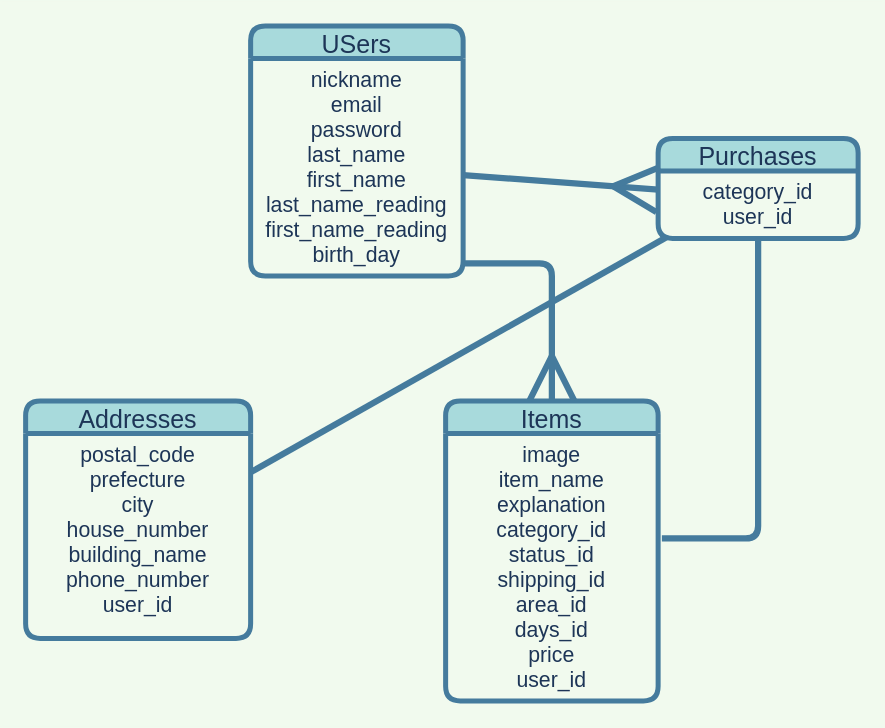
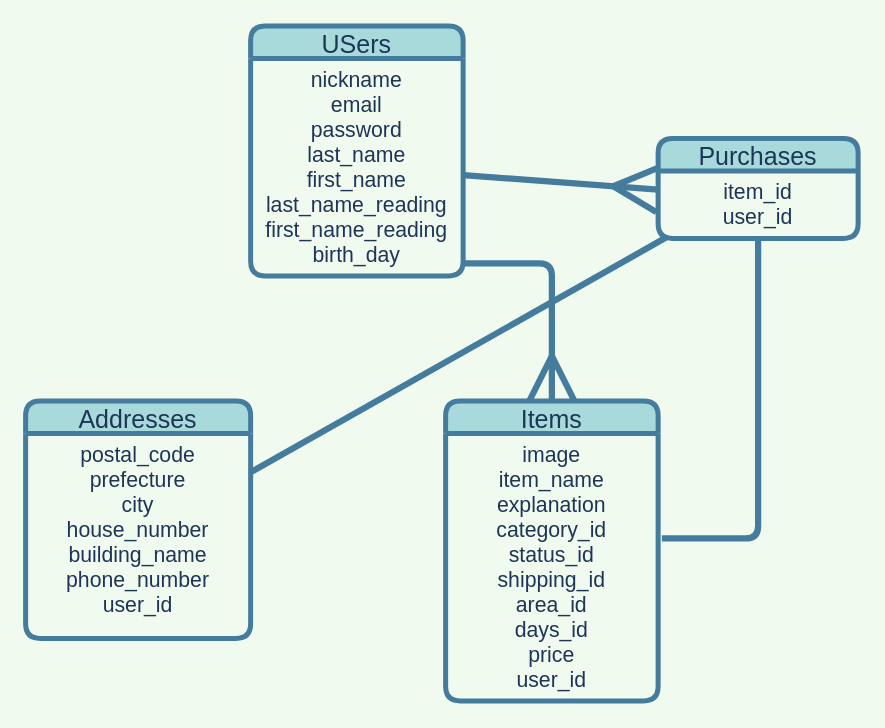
(758, 192) -> (758, 192)
